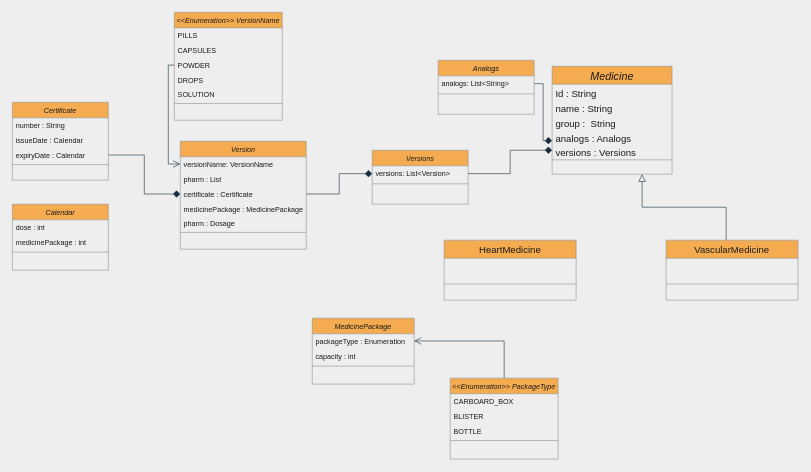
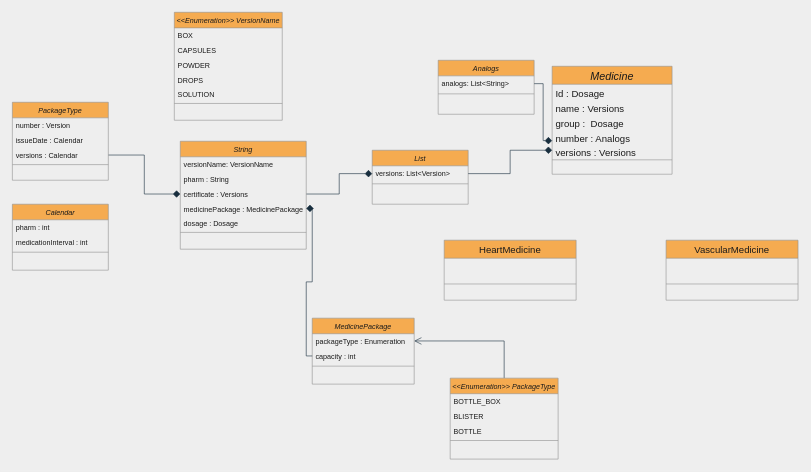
(188, 36) -> (184, 36)
(580, 94) -> (581, 94)
(586, 108) -> (591, 108)
(60, 110) -> (60, 110)
(168, 118) -> none
(591, 124) -> (592, 124)
(42, 126) -> (44, 126)
(595, 138) -> (594, 138)
(243, 149) -> (243, 149)
(53, 156) -> (49, 156)
(420, 158) -> (420, 158)
(204, 179) -> (208, 179)
(227, 195) -> (222, 195)
(688, 207) -> none
(209, 224) -> (211, 224)
(32, 228) -> (34, 228)
(52, 242) -> (57, 242)
none -> (306, 356)
(478, 402) -> (474, 402)
